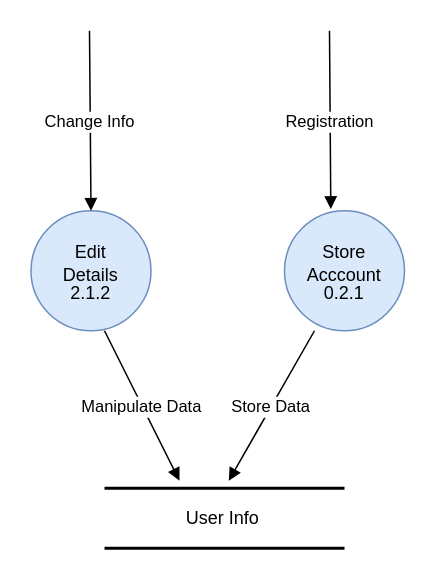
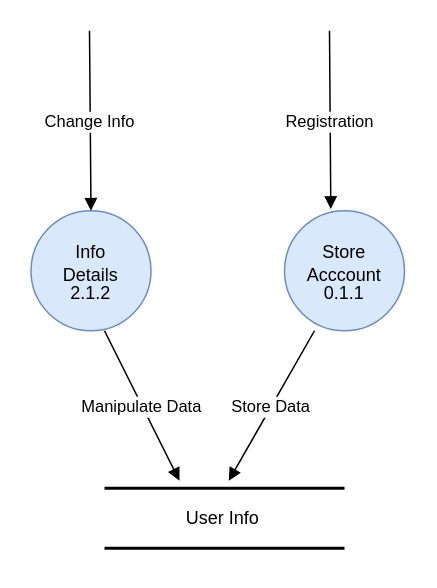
(91, 263) -> (91, 263)
(344, 293) -> (344, 293)
